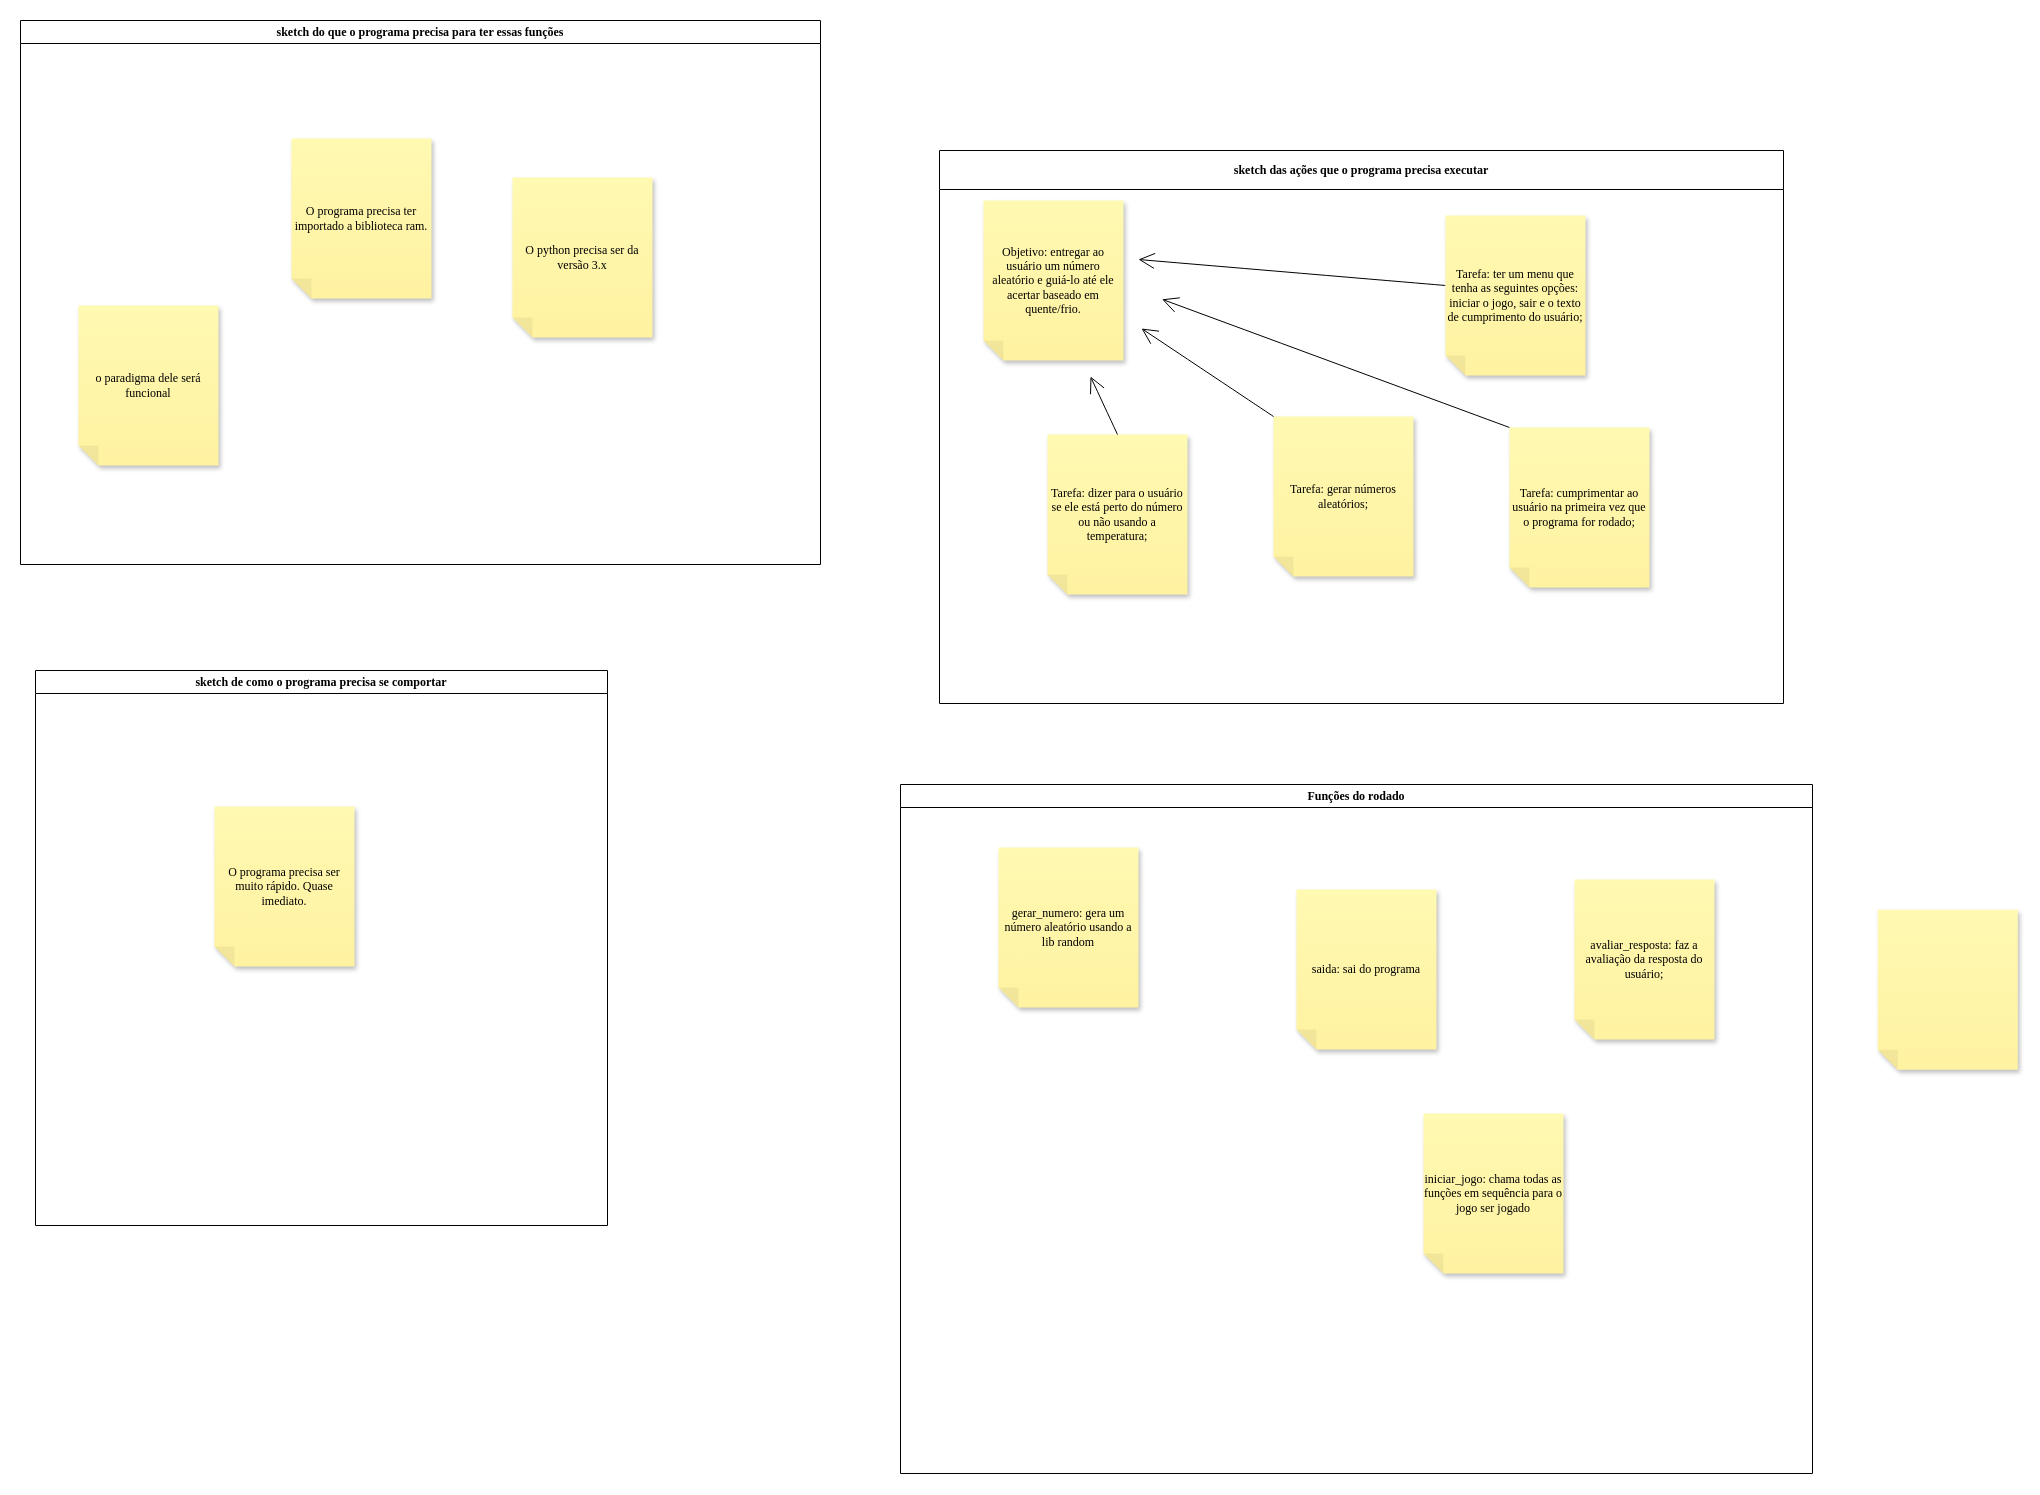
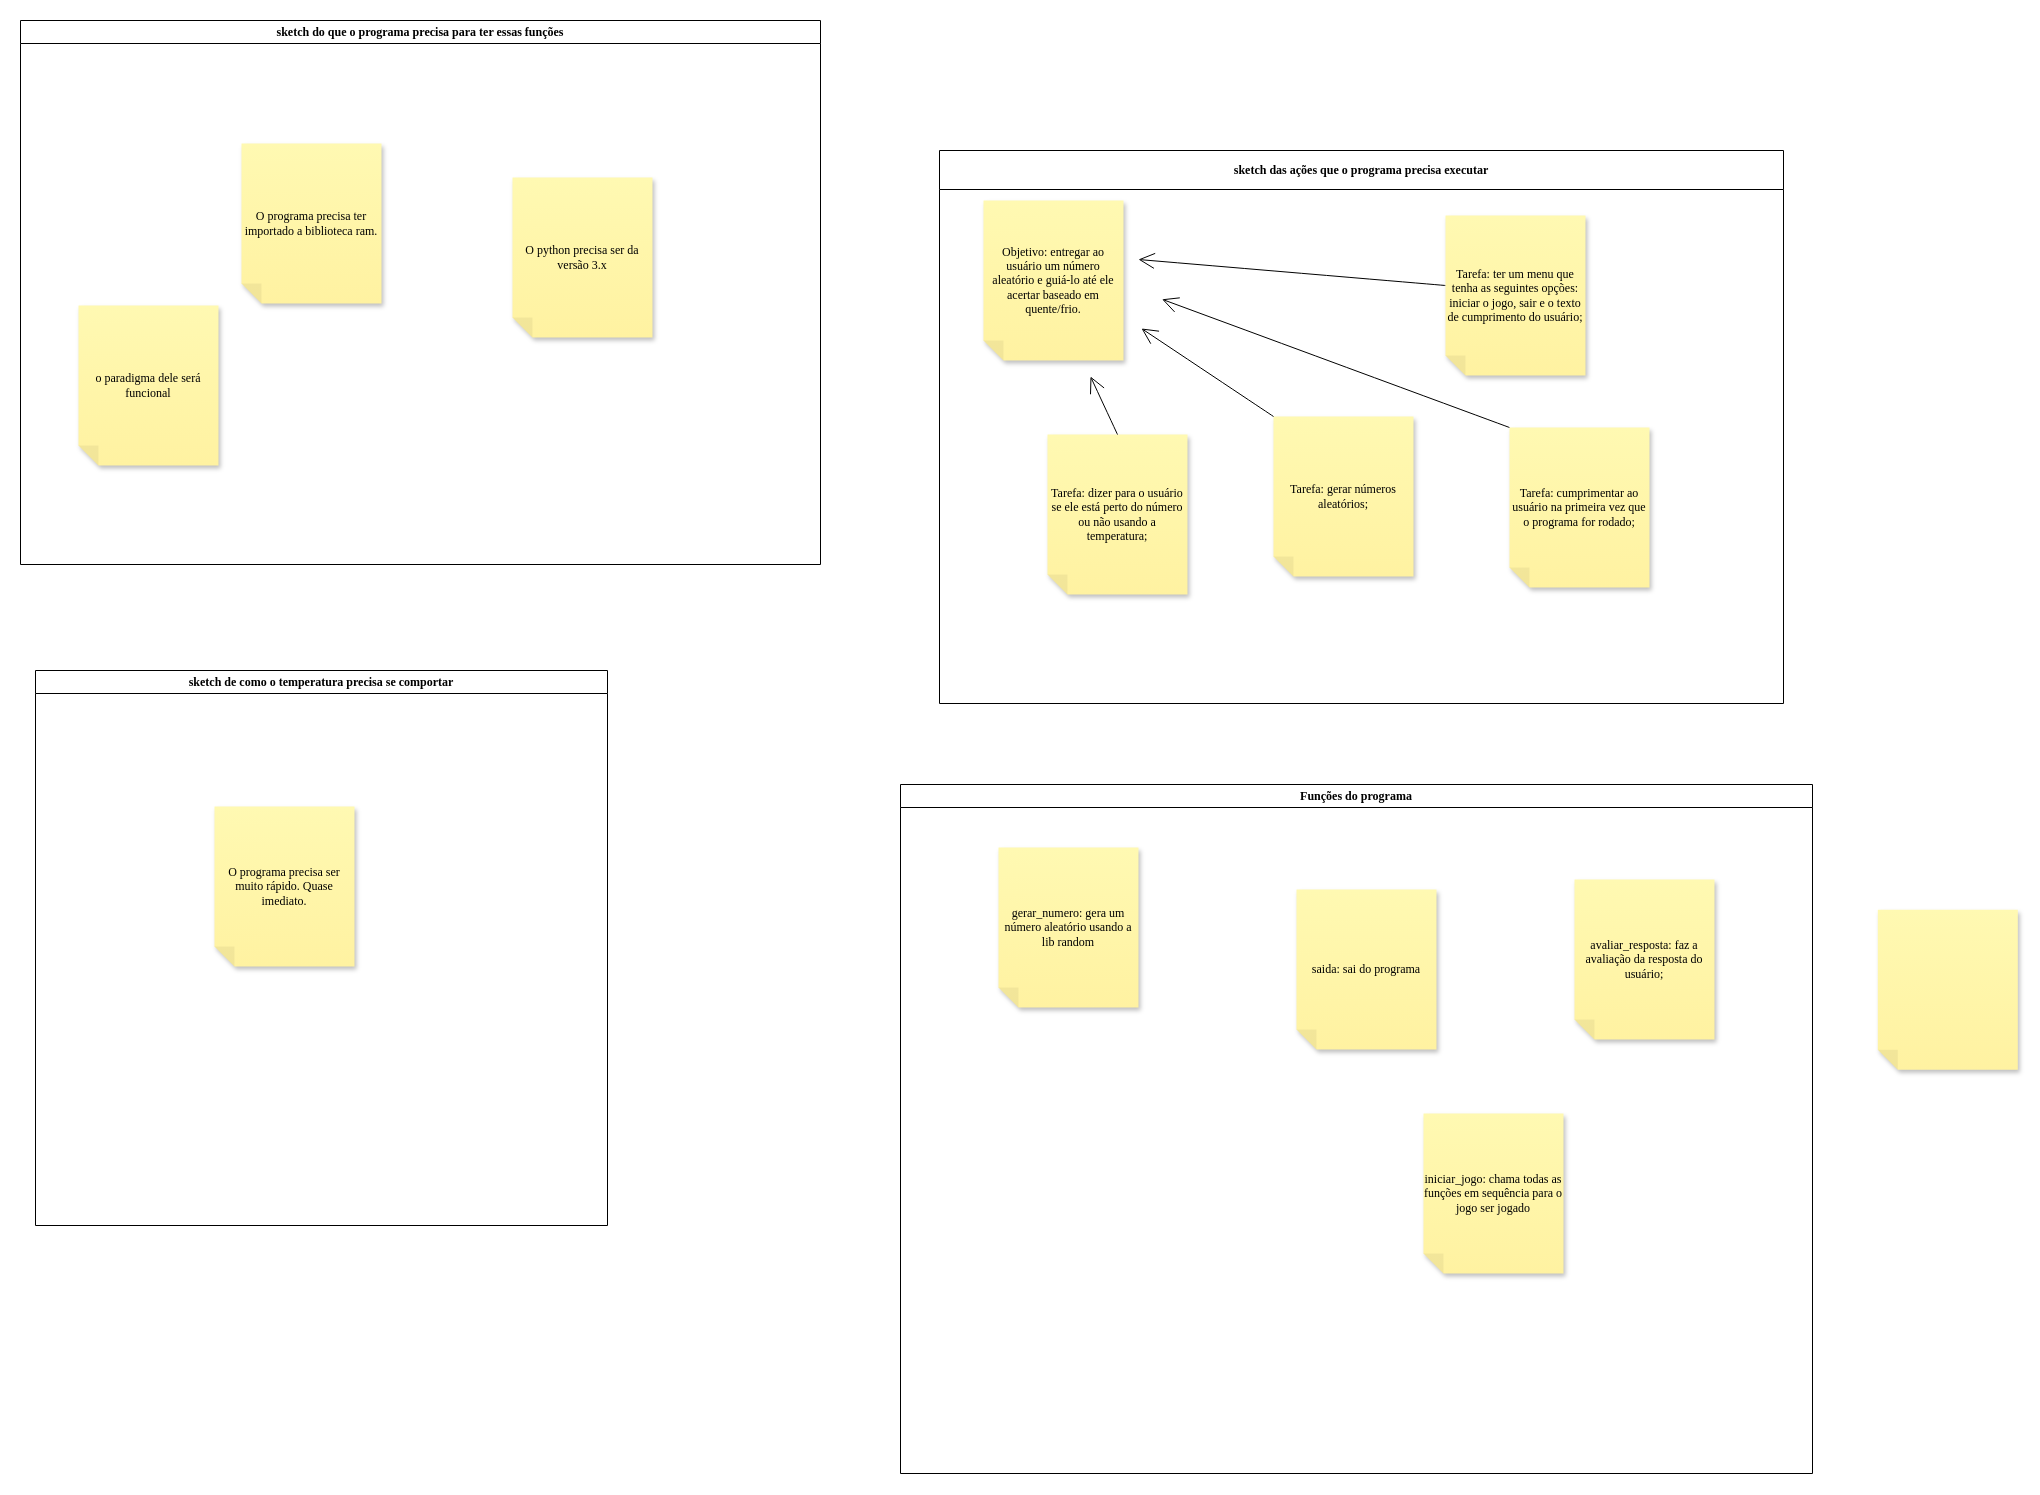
(362, 219) -> (312, 224)
(322, 683) -> (322, 683)
(1357, 797) -> (1357, 797)
